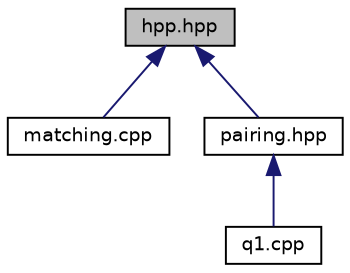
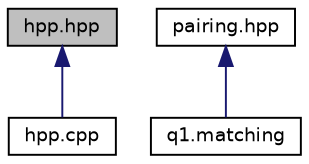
(234, 89) -> none
(89, 136) -> (62, 136)
(274, 245) -> (226, 136)
